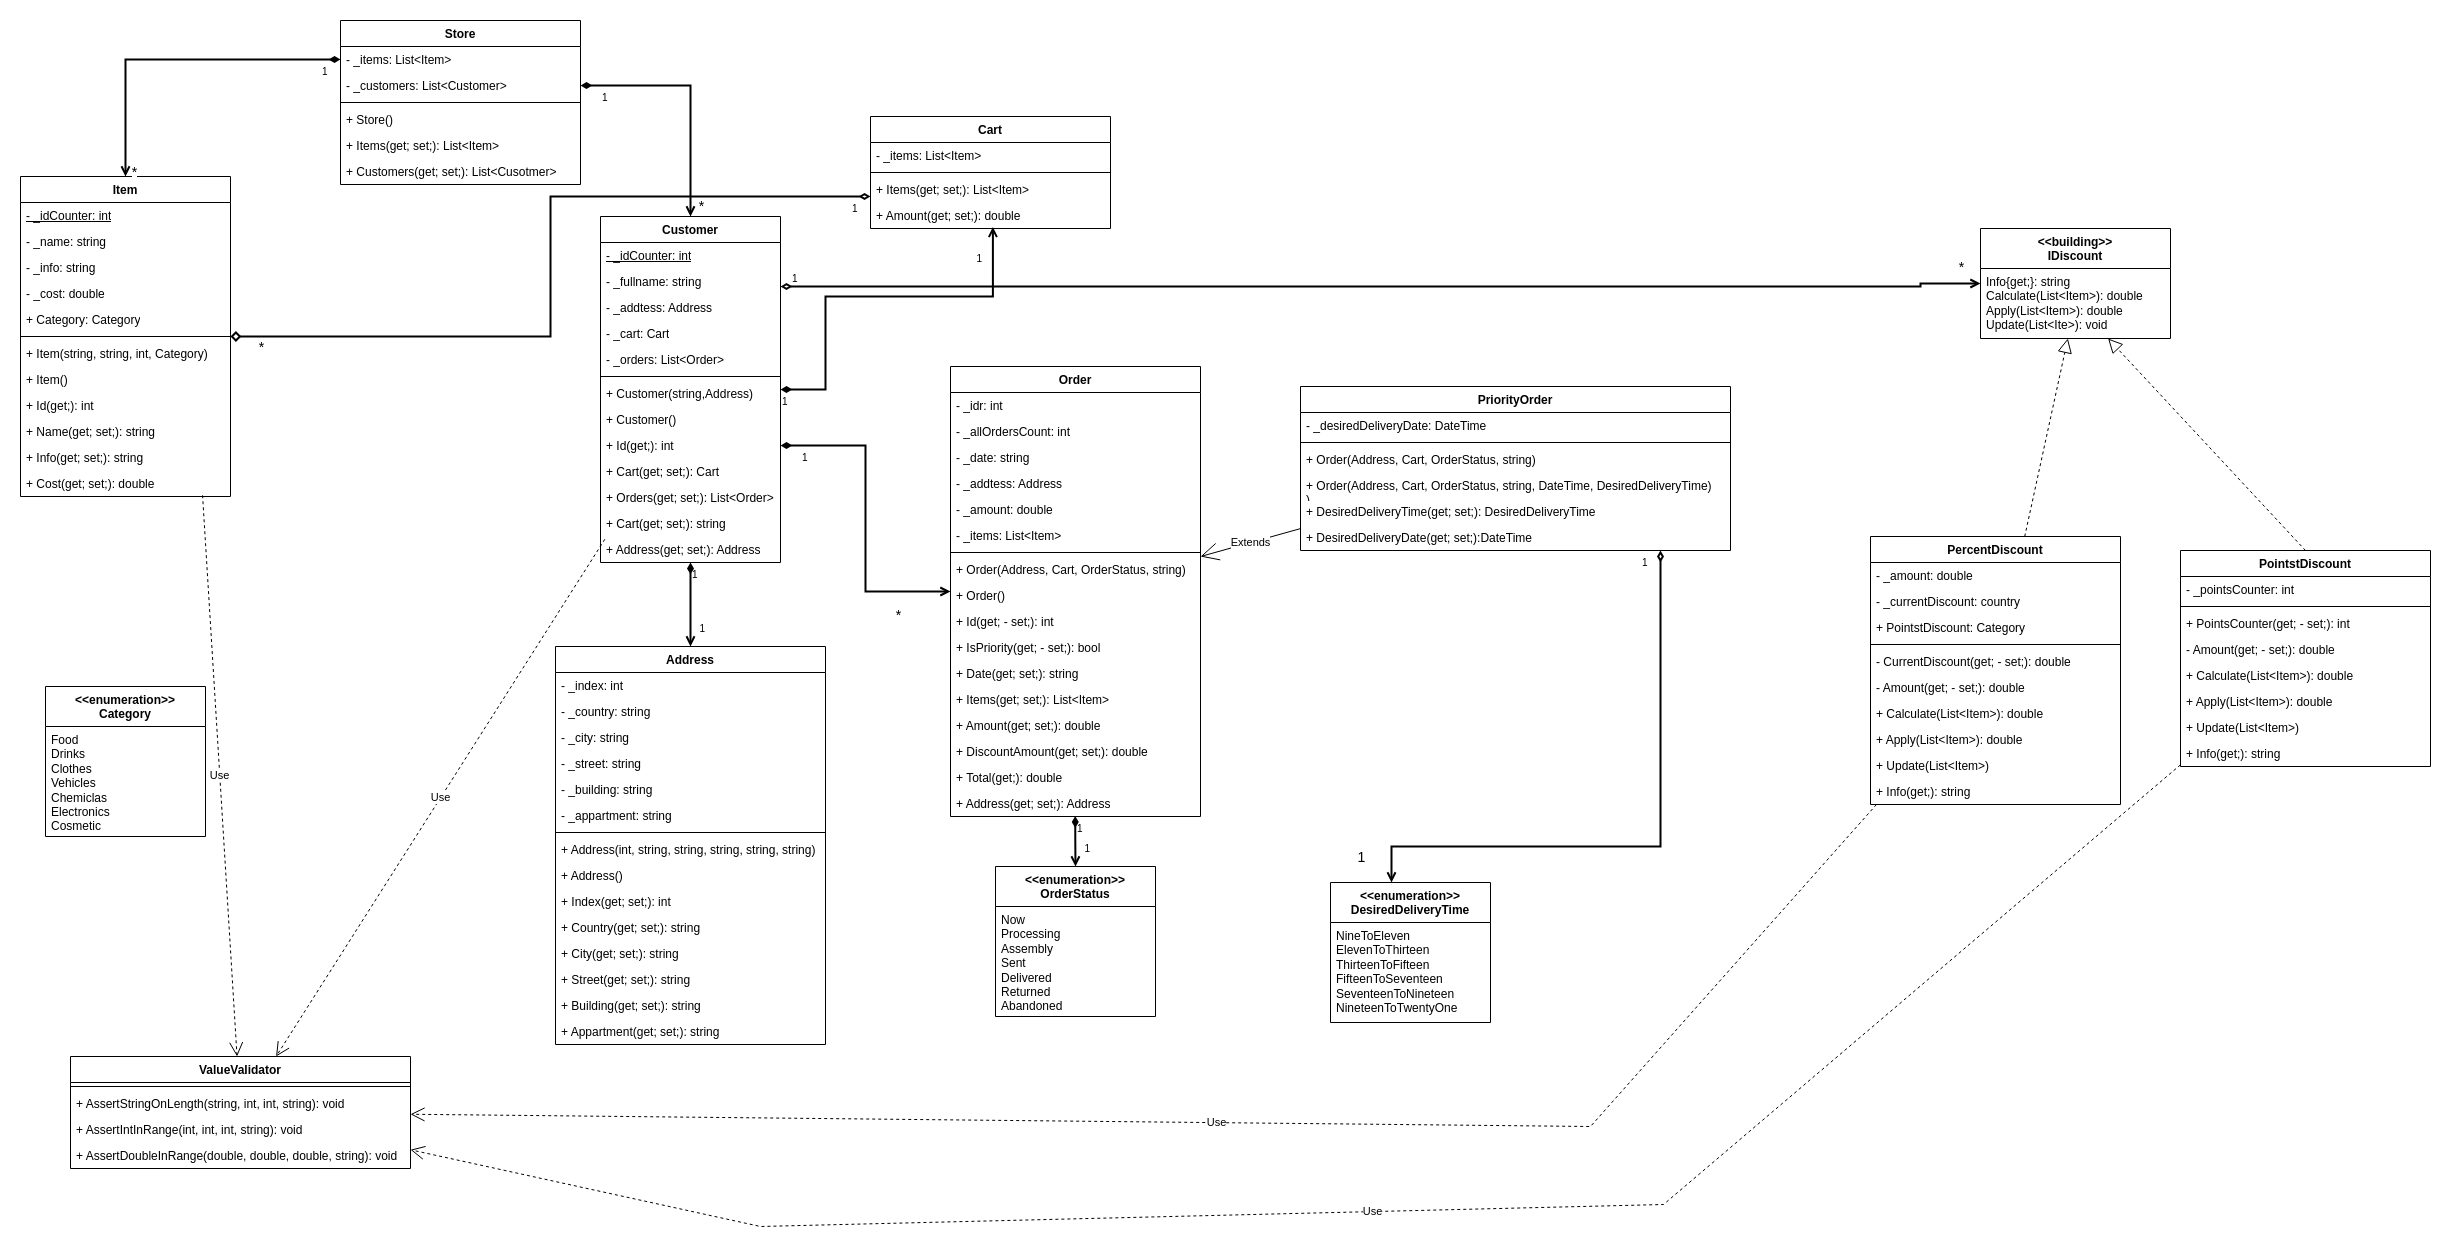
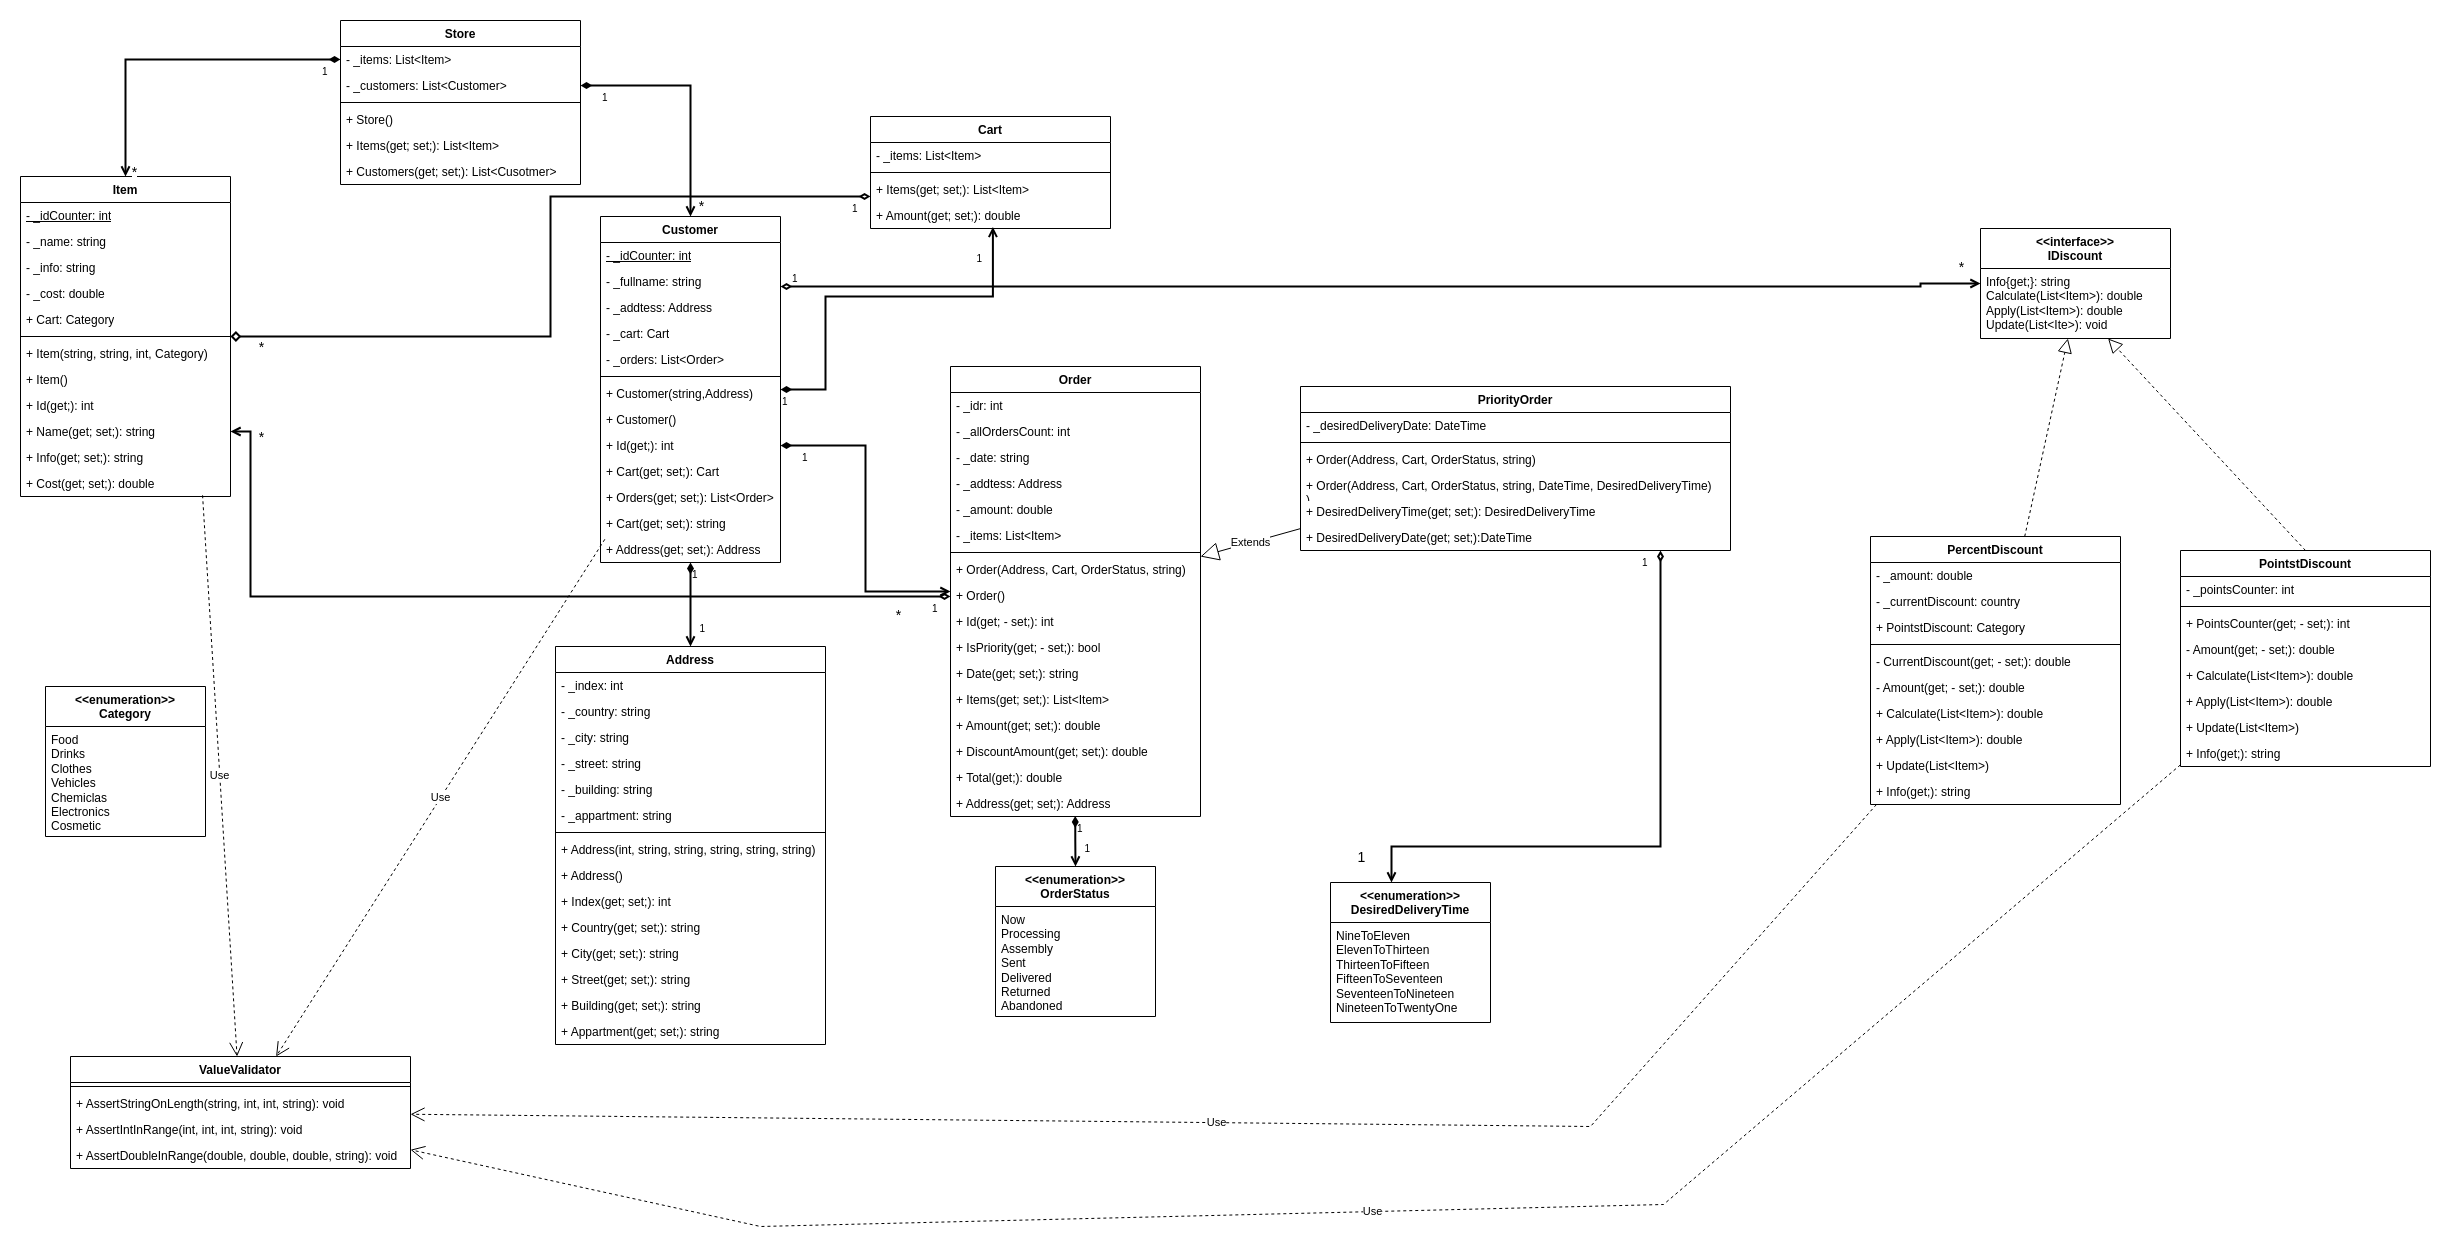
(2076, 250) -> (2076, 250)
(89, 321) -> (76, 321)
(1211, 554) -> (1219, 551)
none -> (506, 597)
